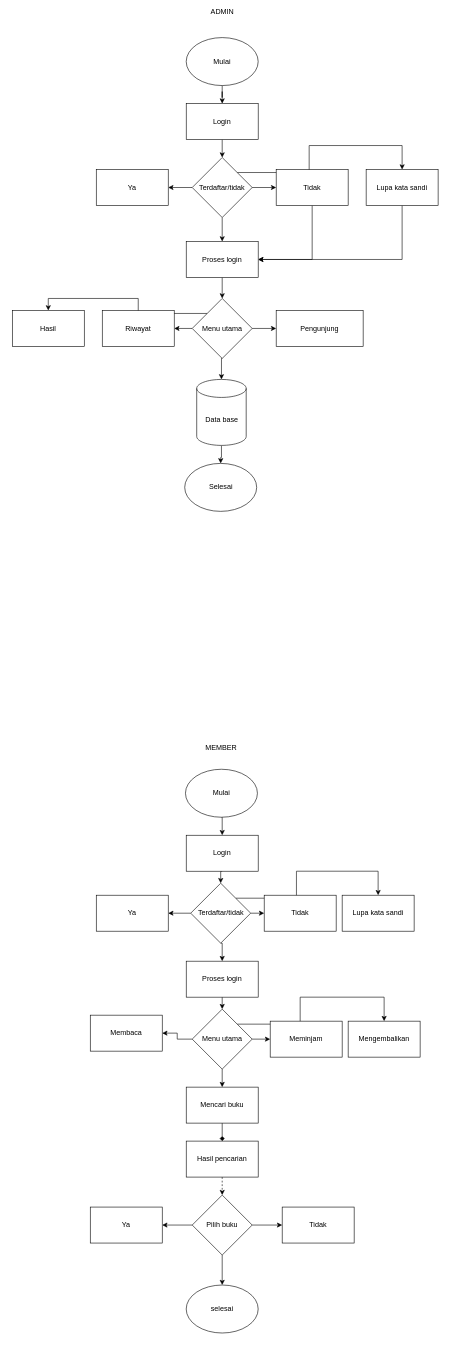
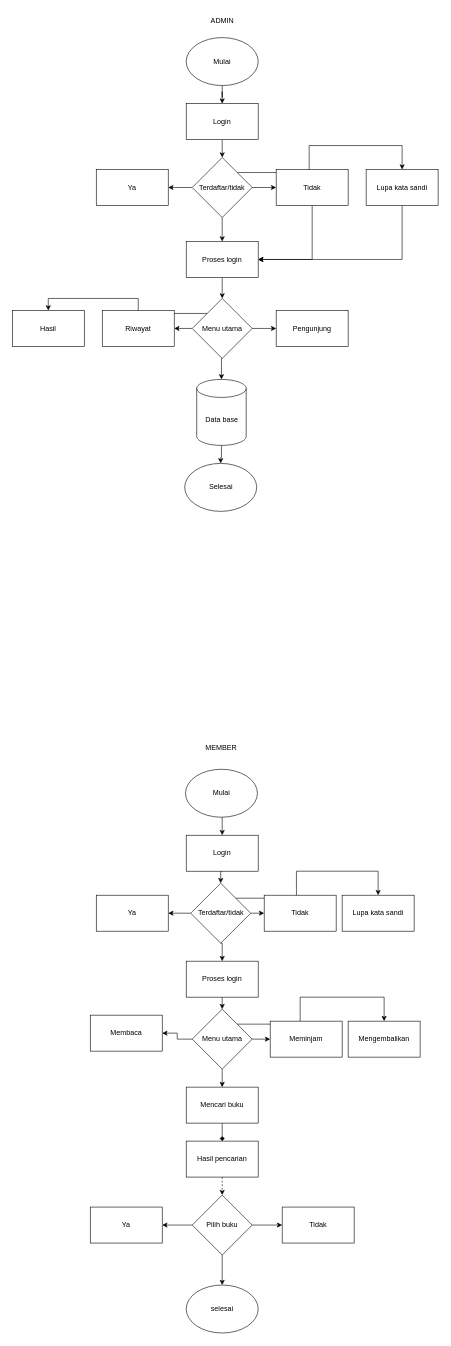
(222, 12) -> (222, 21)
(320, 329) -> (312, 329)
